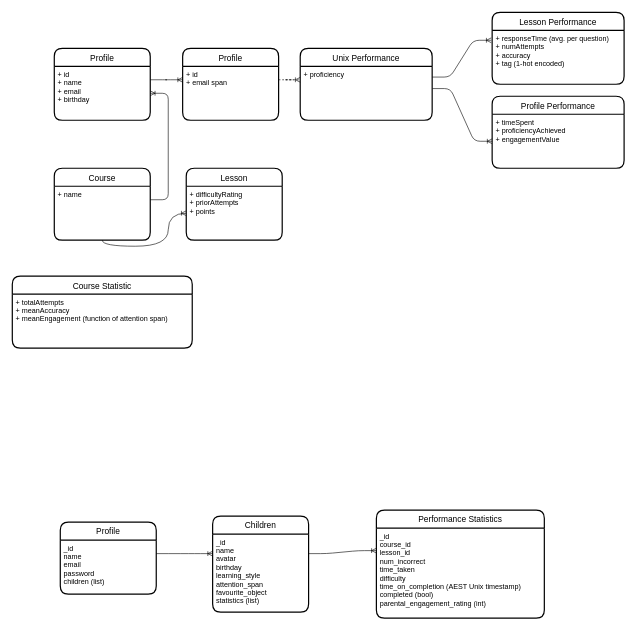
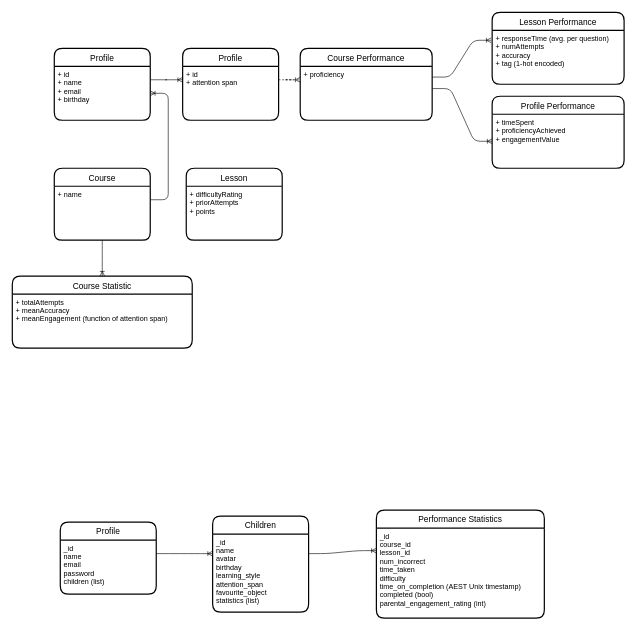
(366, 58) -> (366, 58)
(192, 74) -> (192, 74)
(167, 236) -> (102, 260)
